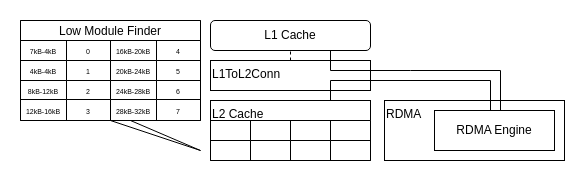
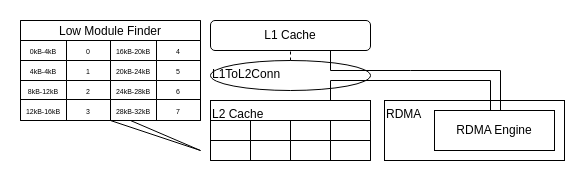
(44, 51) -> (44, 51)
(291, 76) -> (291, 76)
